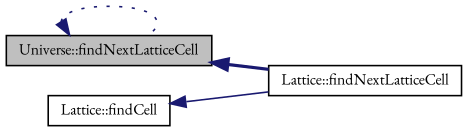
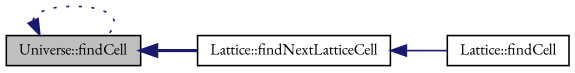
(109, 51) -> (73, 51)
(227, 97) -> (427, 51)
